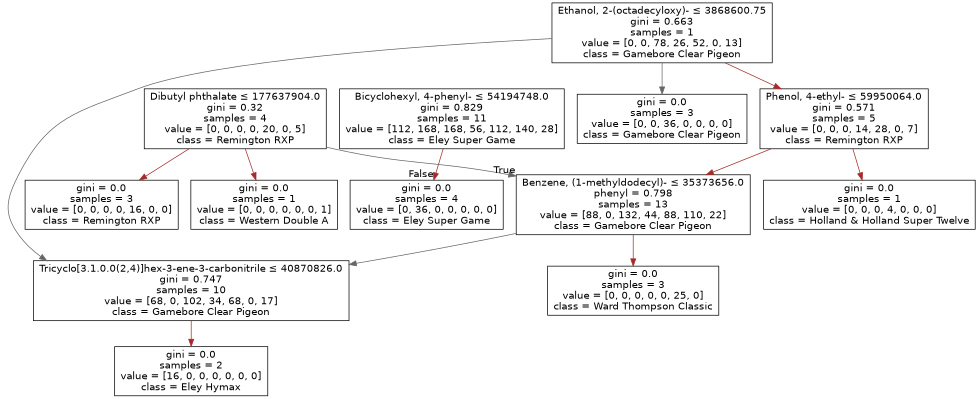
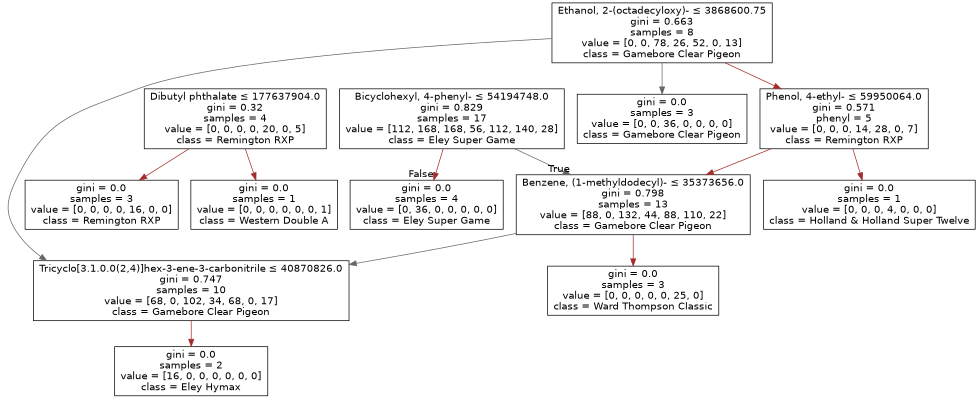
(662, 32) -> (662, 32)
(452, 118) -> (452, 118)
(844, 118) -> (844, 118)
(417, 162) -> (539, 160)
(633, 194) -> (633, 194)
